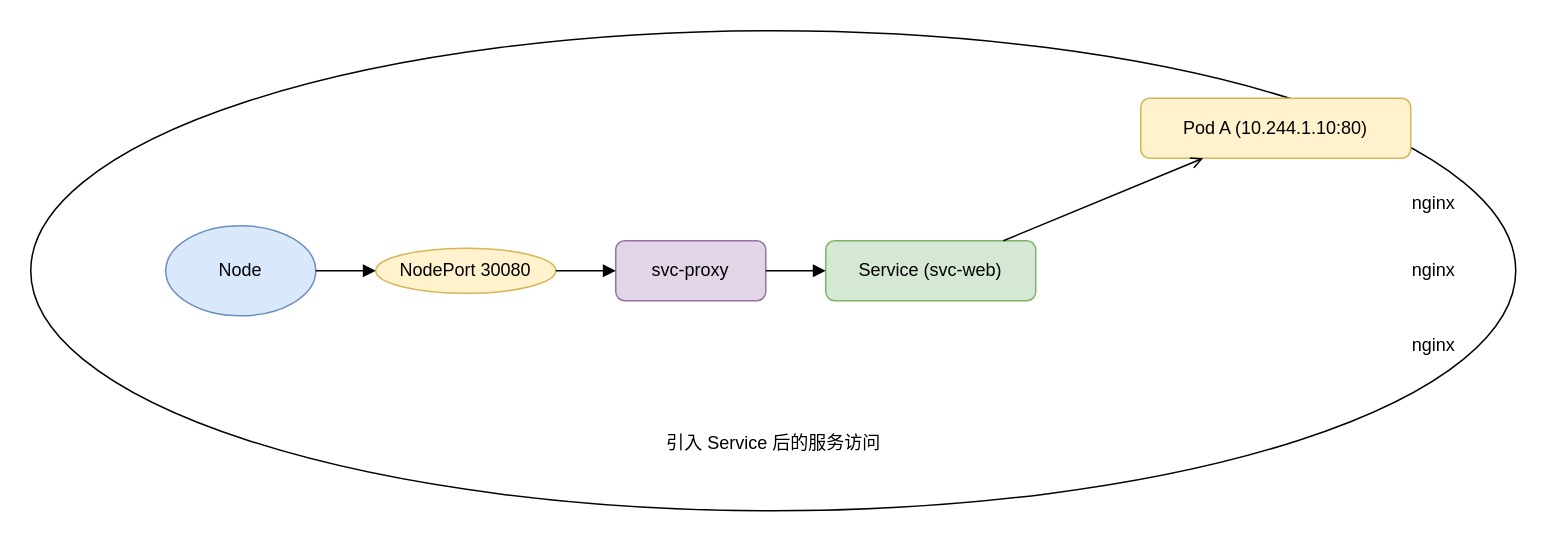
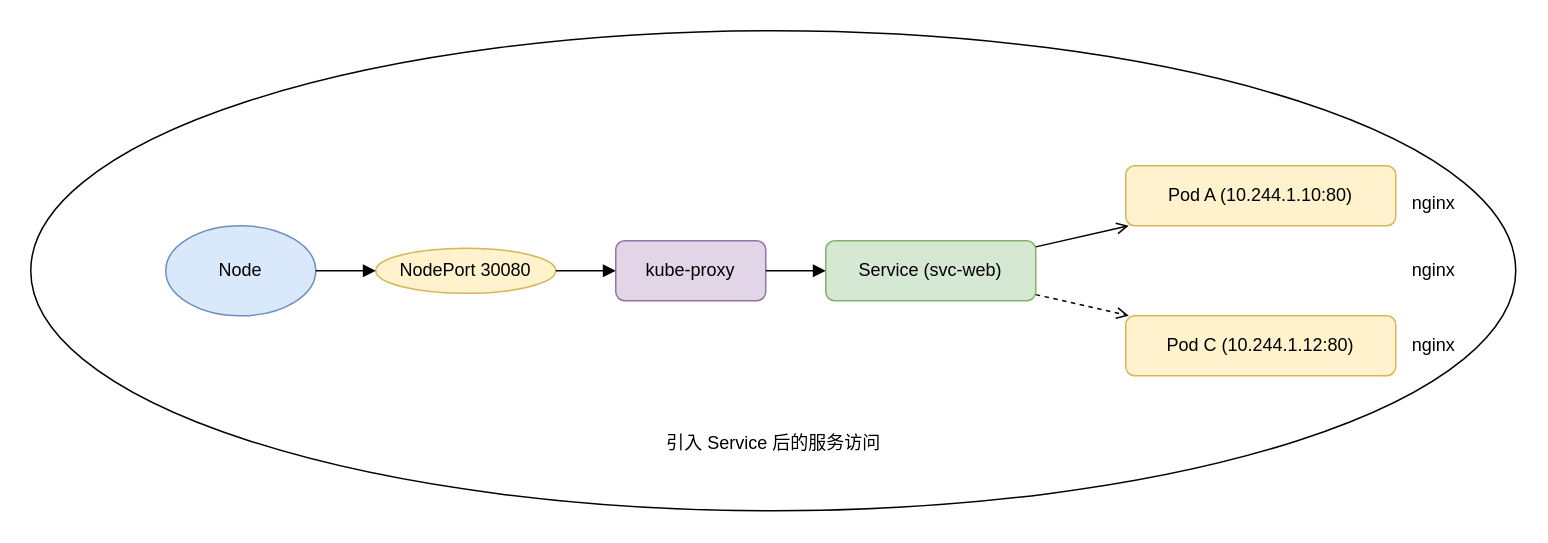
(1276, 128) -> (1261, 196)
(691, 271) -> (691, 271)
none -> (1081, 305)
none -> (1261, 346)
